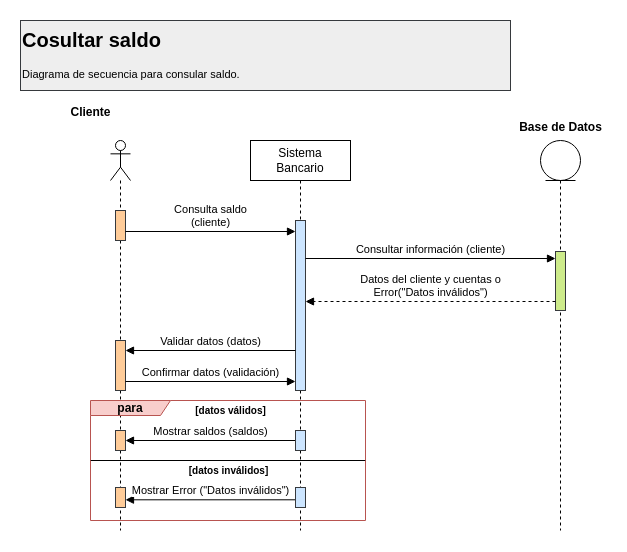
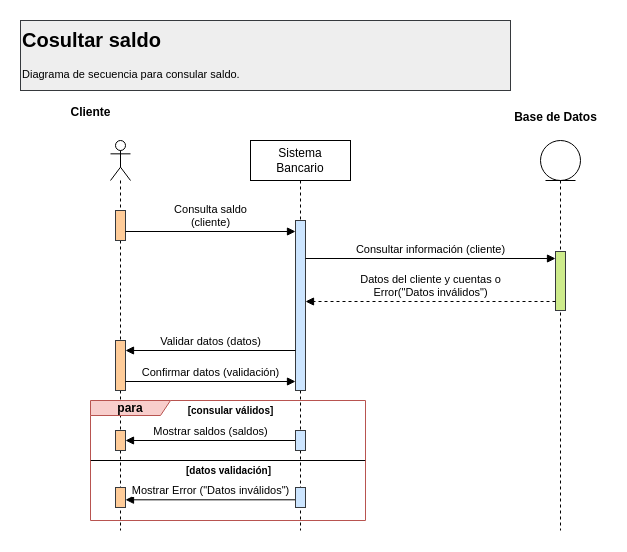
(561, 128) -> (556, 118)
(231, 411) -> (231, 411)
(229, 471) -> (229, 471)
